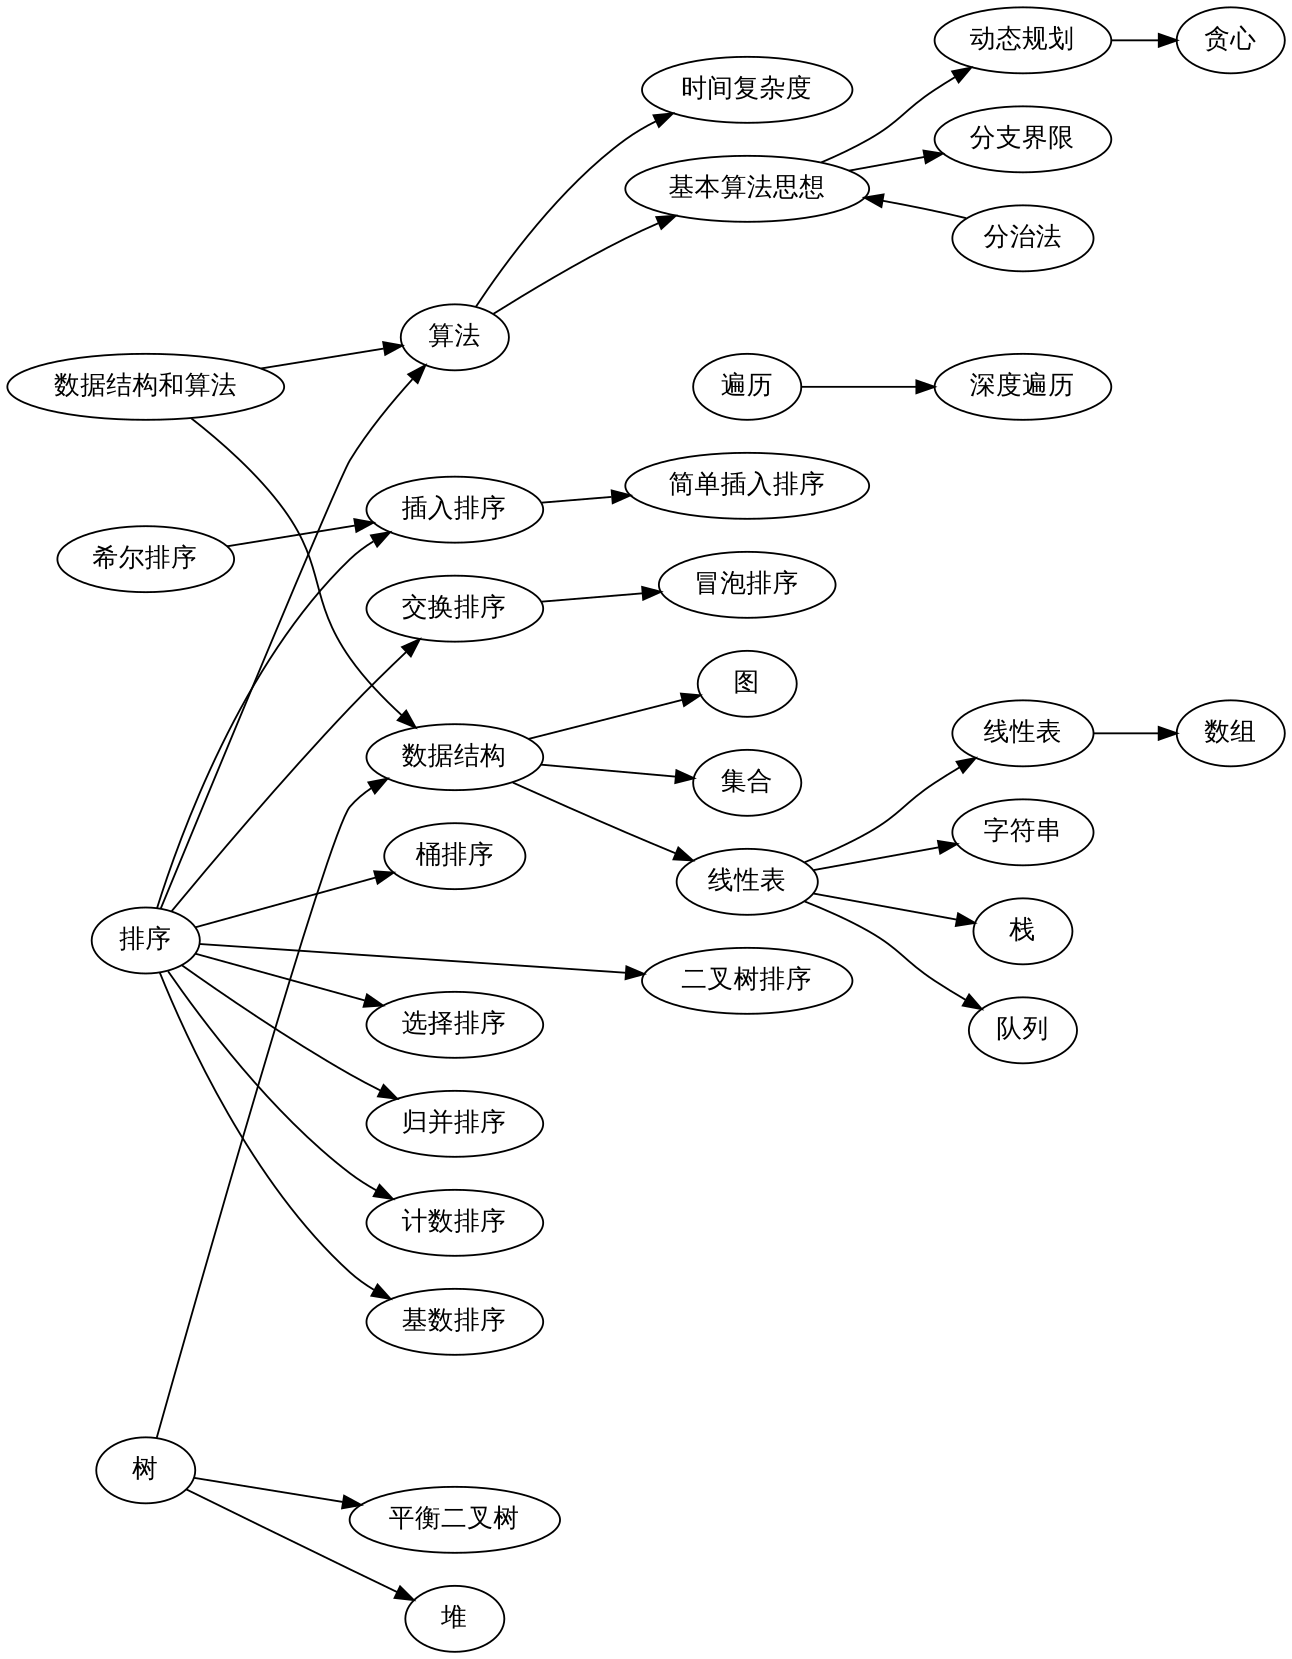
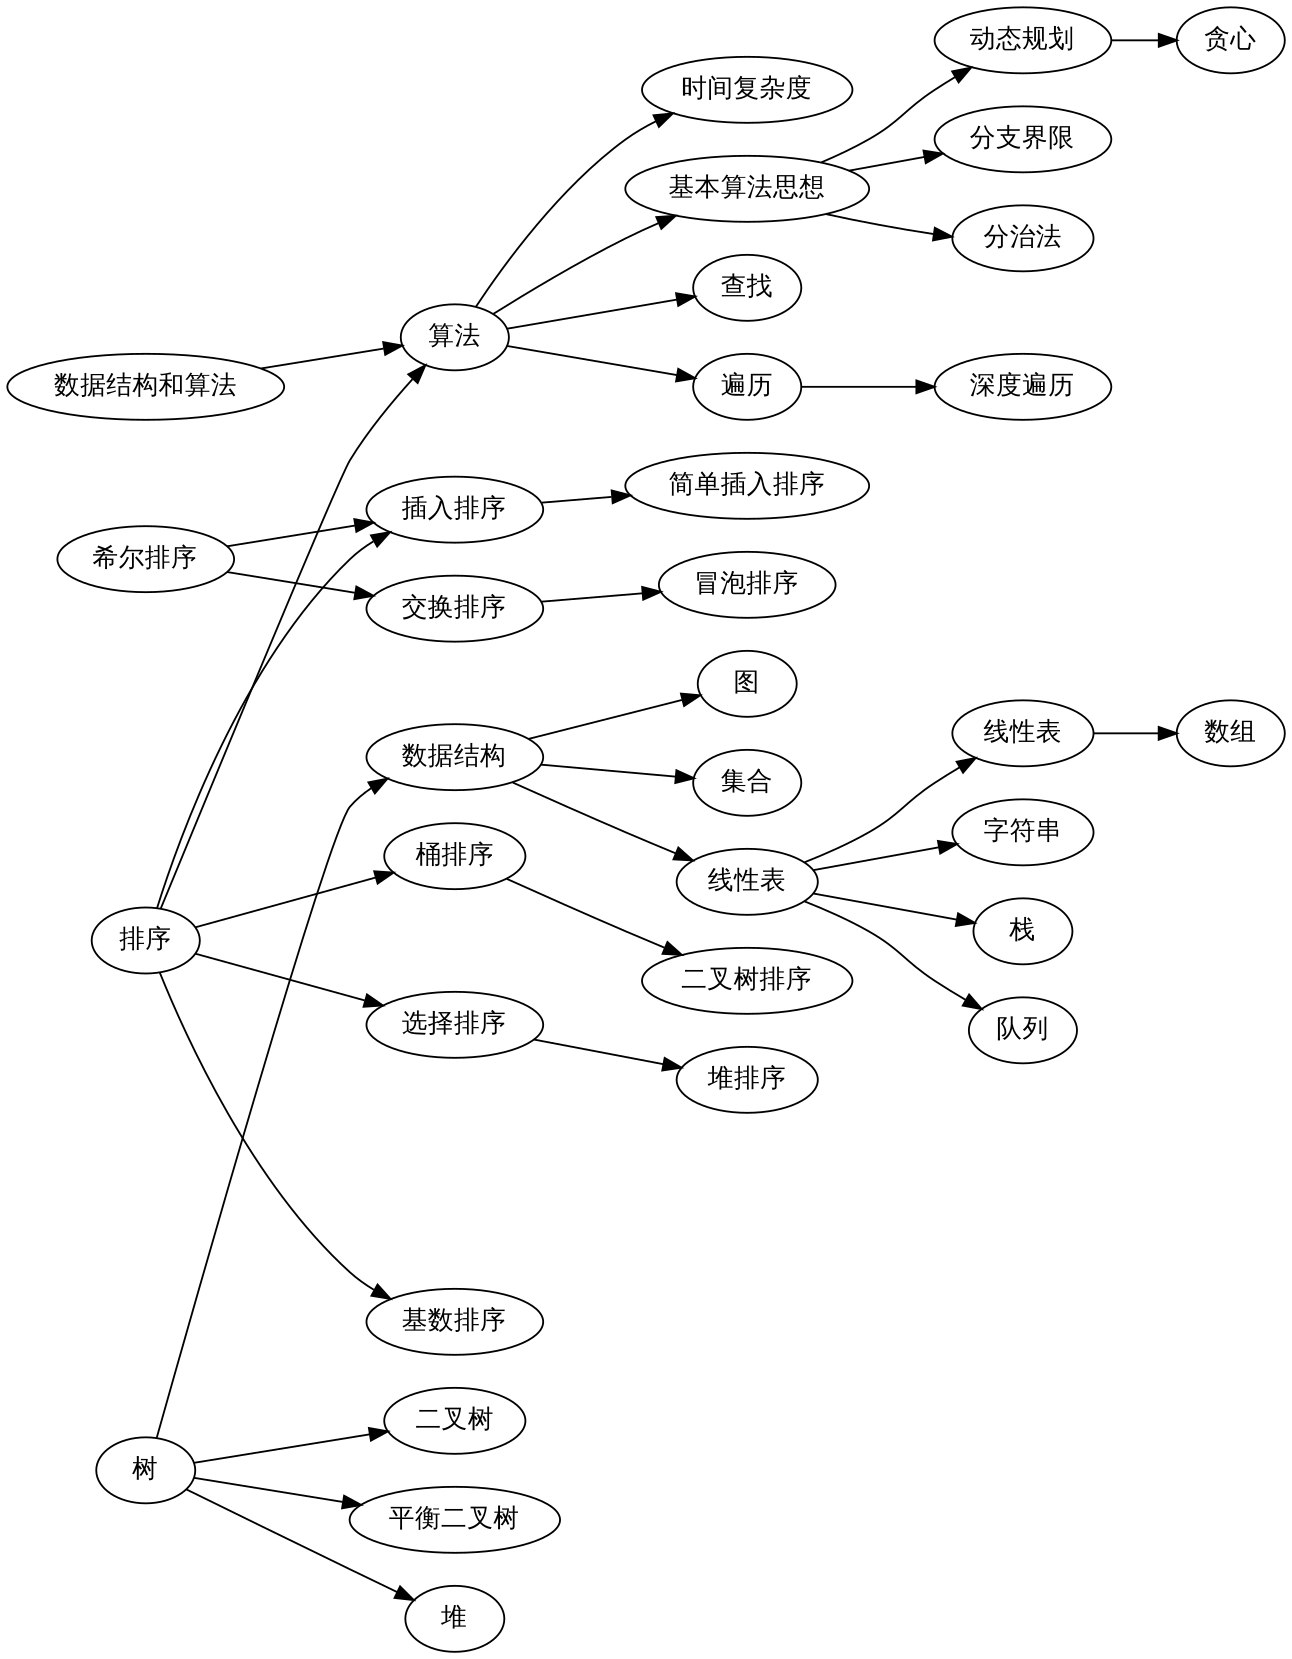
(925, 209) -> (880, 225)
none -> (747, 288)
none -> (592, 361)
(315, 576) -> none
(285, 778) -> (285, 581)
(413, 958) -> (585, 914)
none -> (747, 1080)
(455, 1124) -> none
(455, 1223) -> none
none -> (455, 1421)
